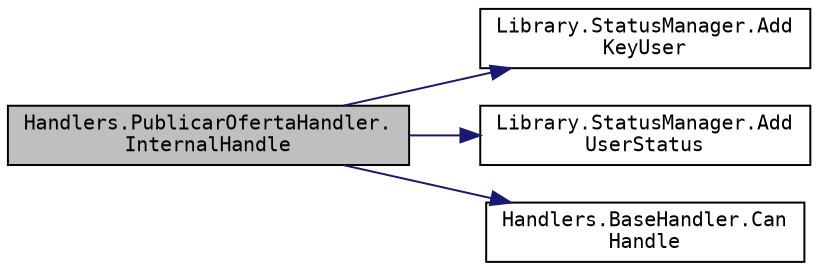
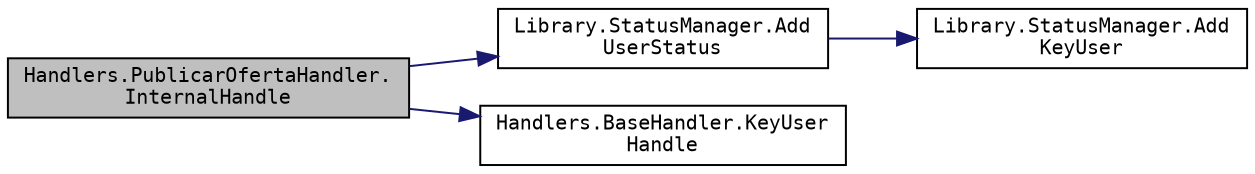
(417, 89) -> (863, 39)
(645, 232) -> (663, 135)
